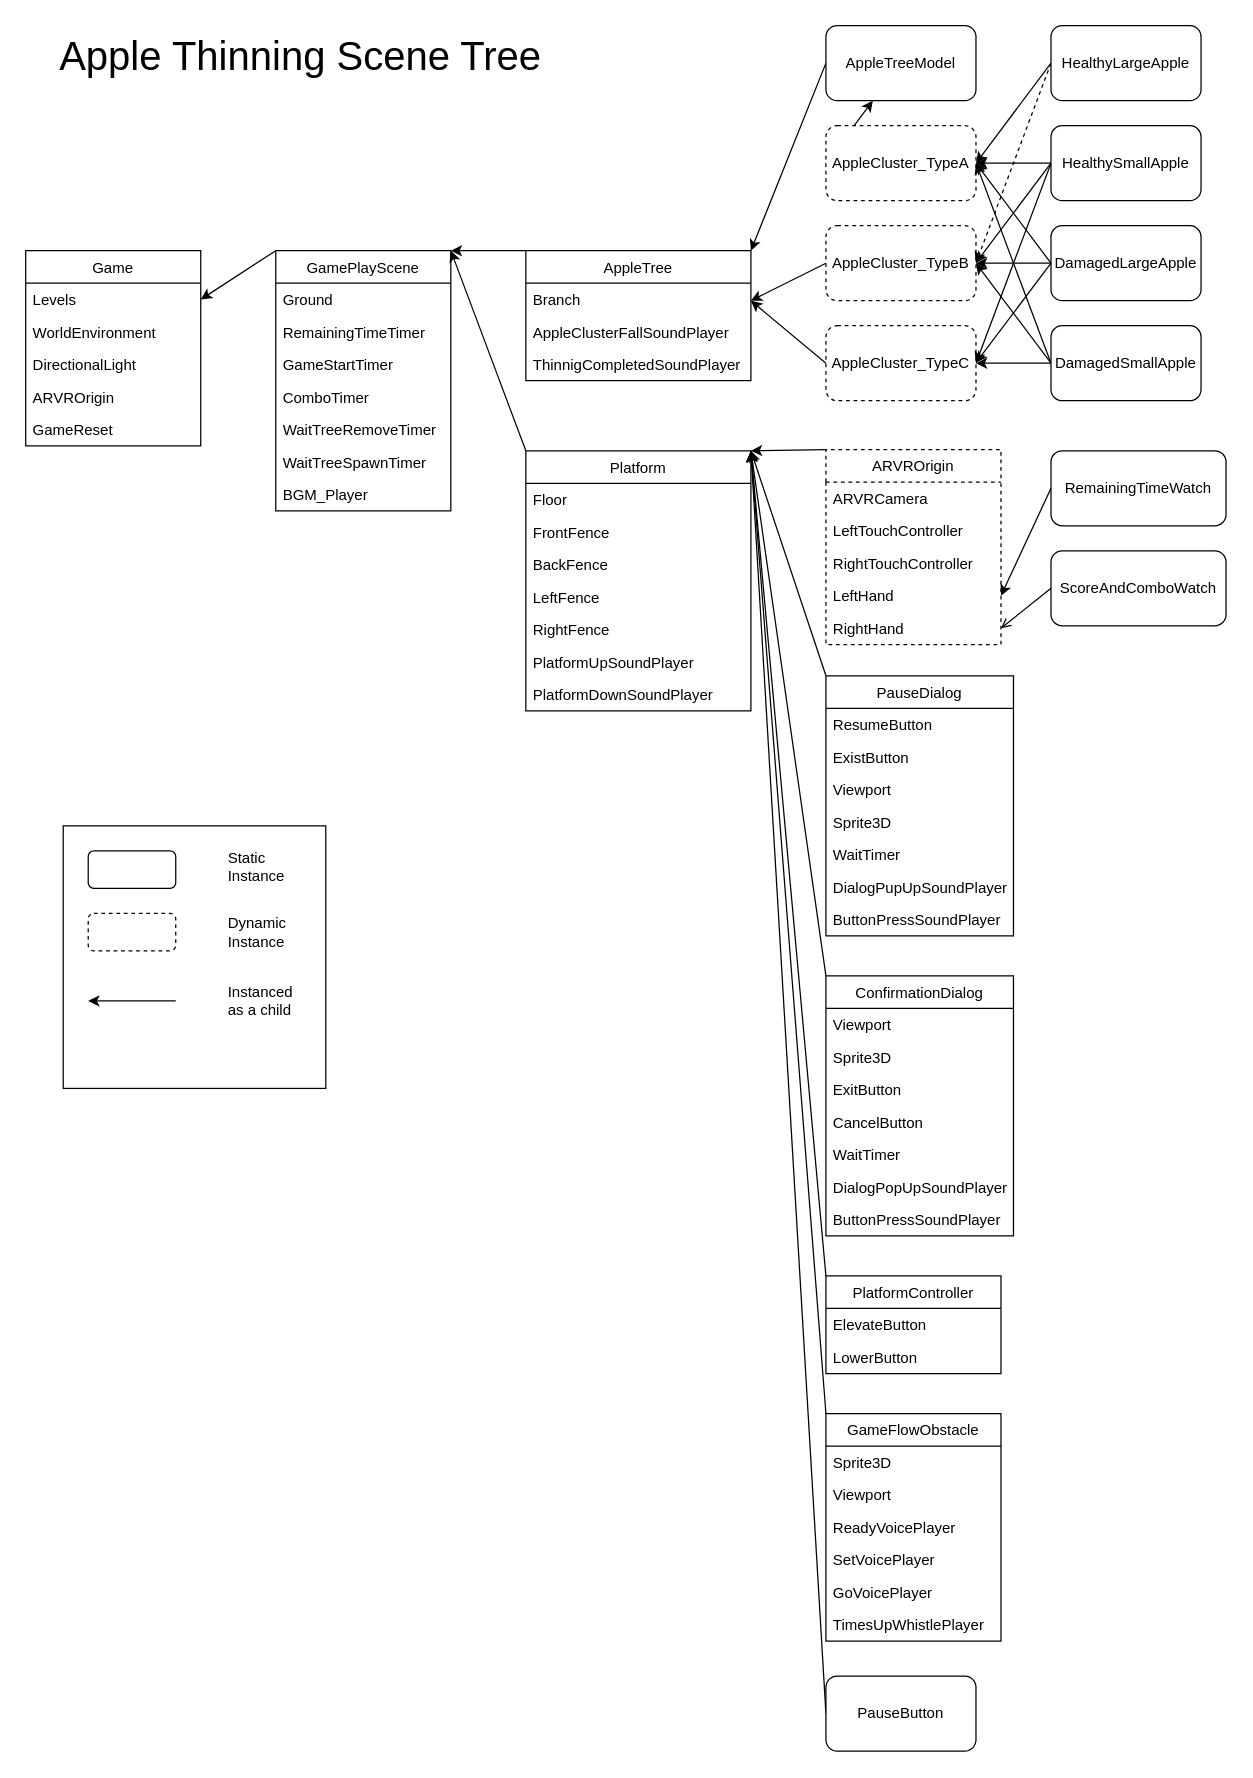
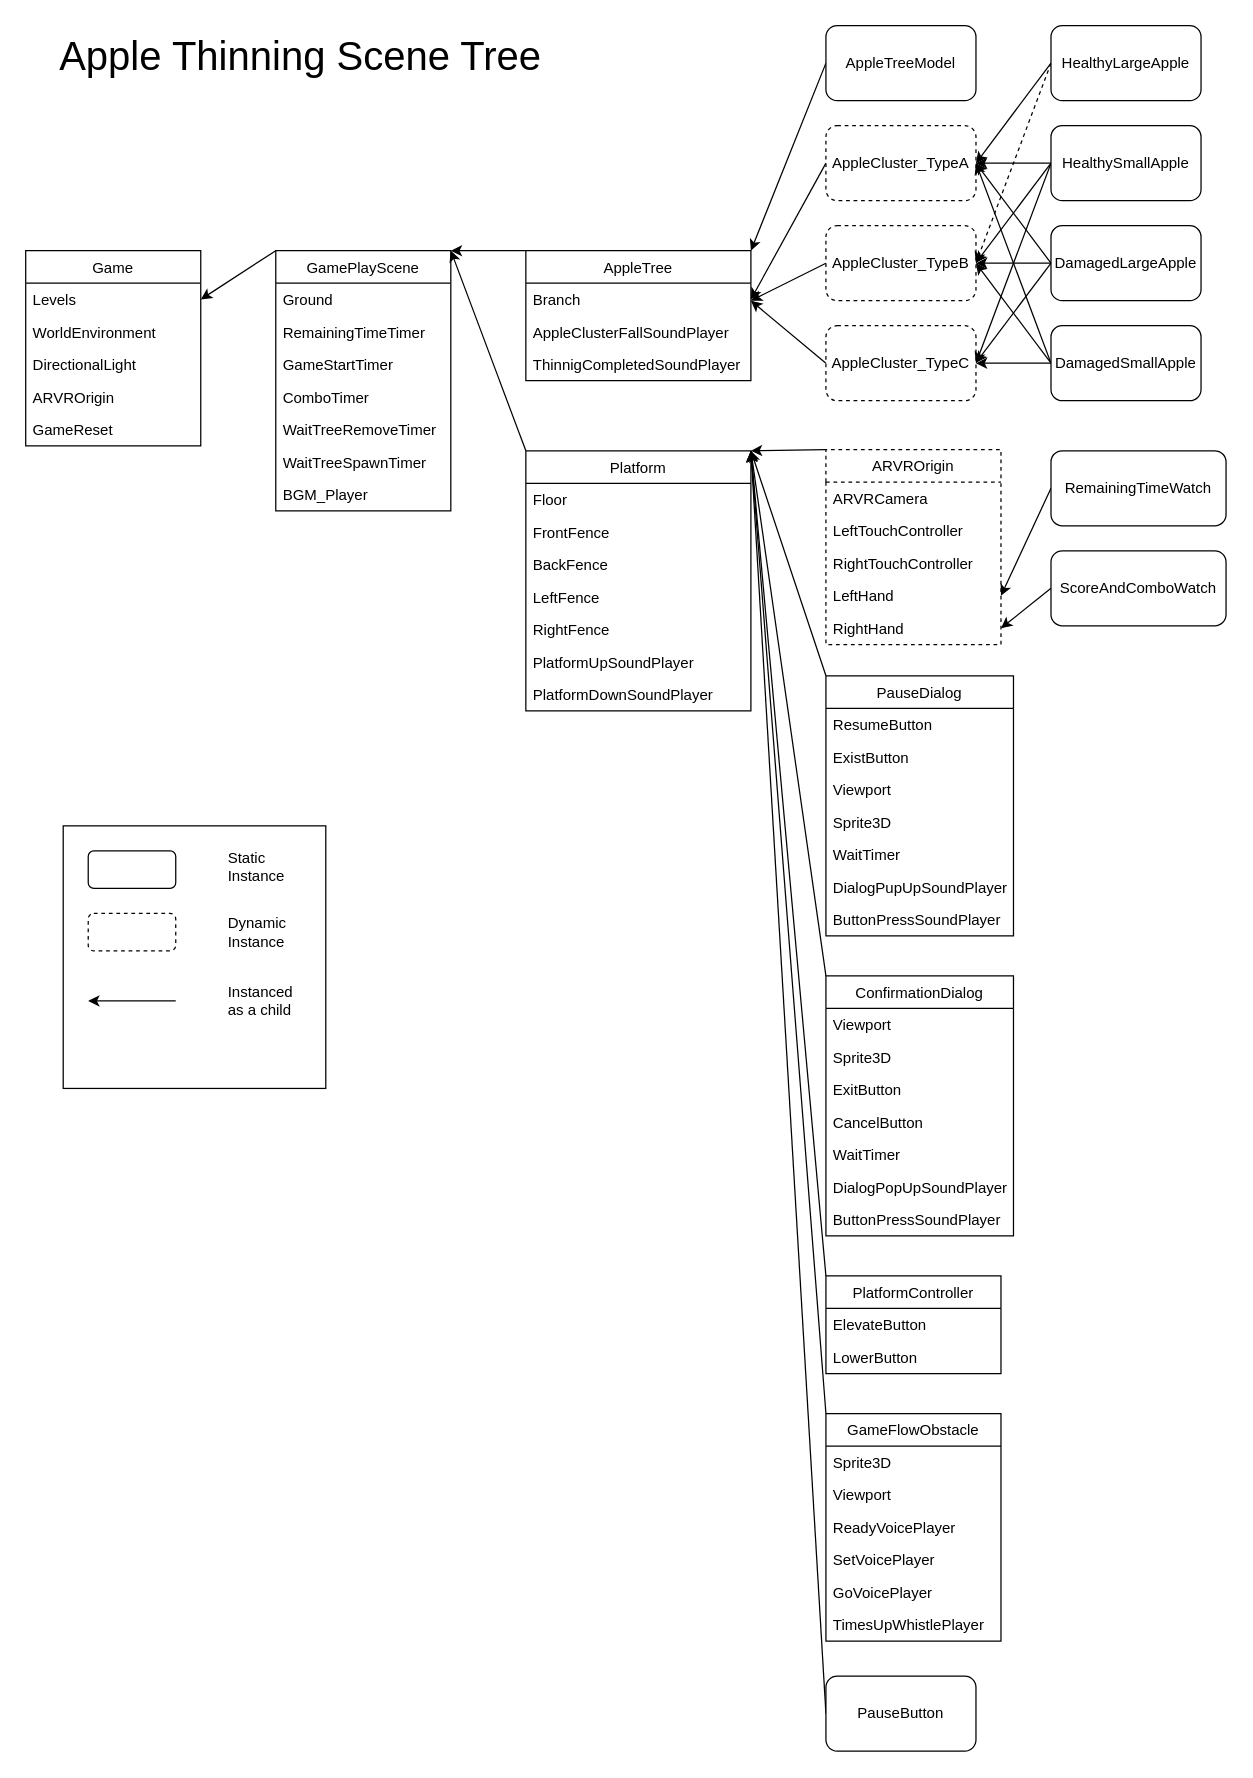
(861, 117) -> (790, 227)
(1007, 623) -> (1008, 622)
